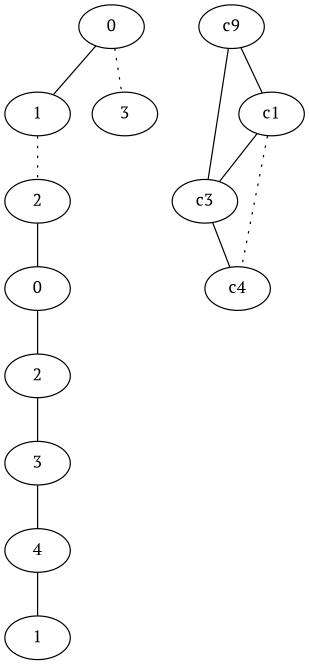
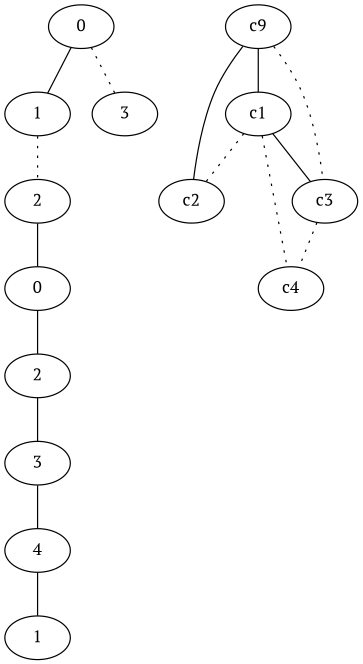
(218, 114) -> (308, 109)
none -> (192, 201)
(221, 245) -> (308, 245)
